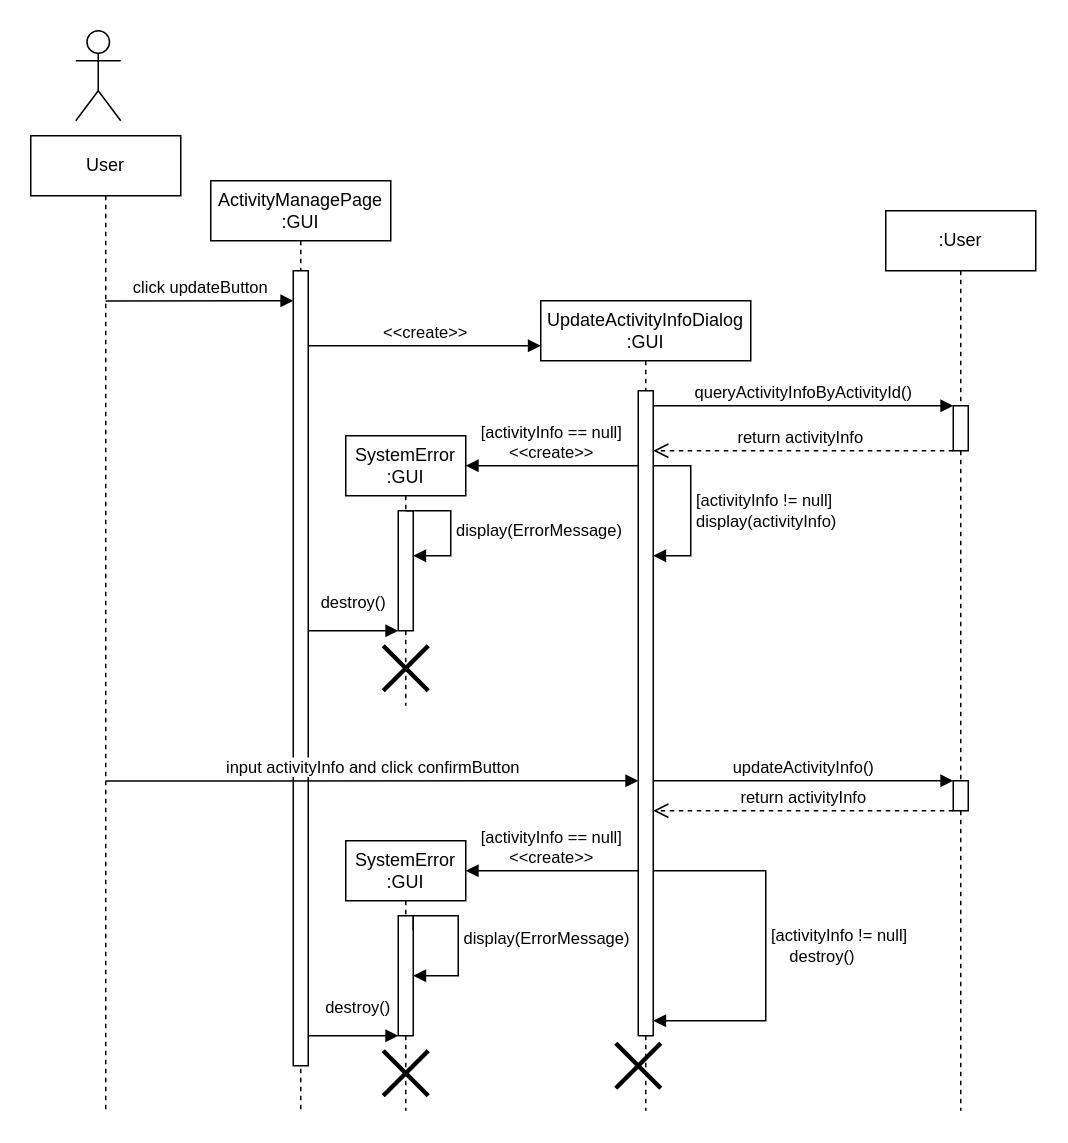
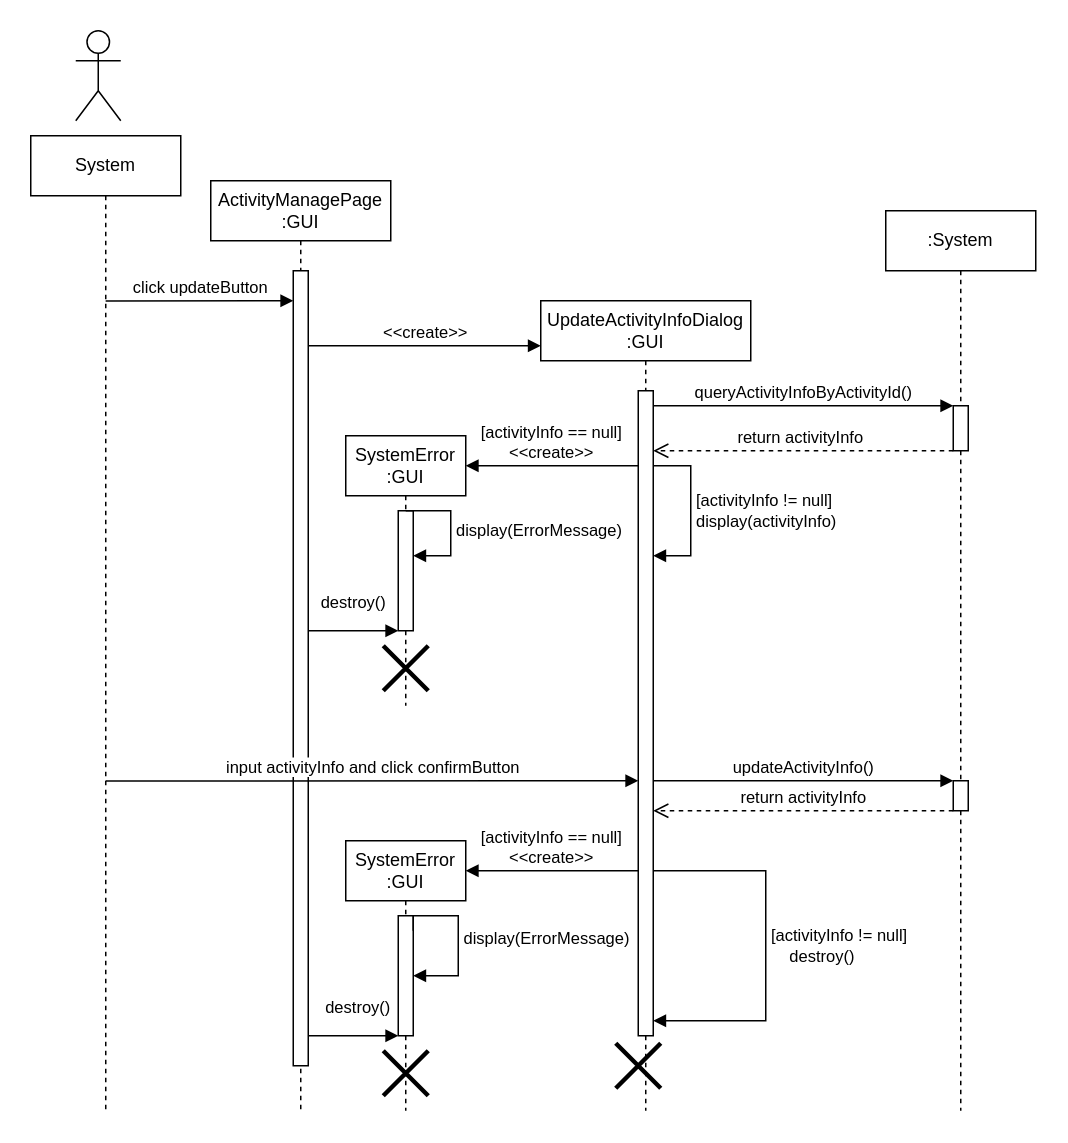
(106, 166) -> (106, 166)
(961, 241) -> (961, 241)
